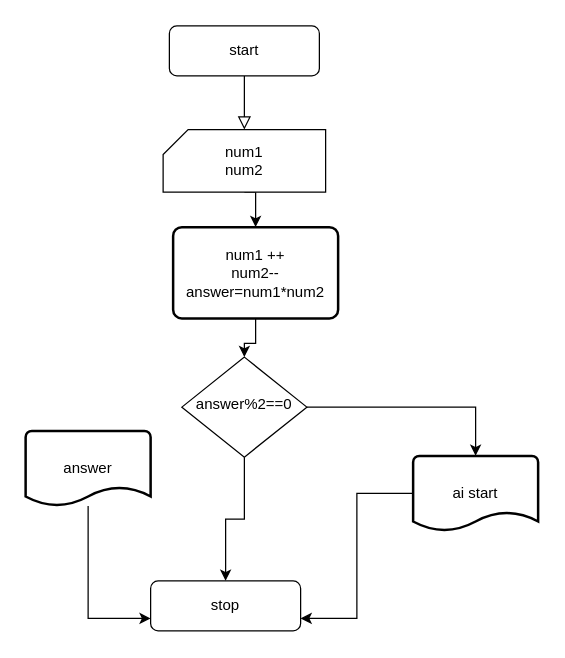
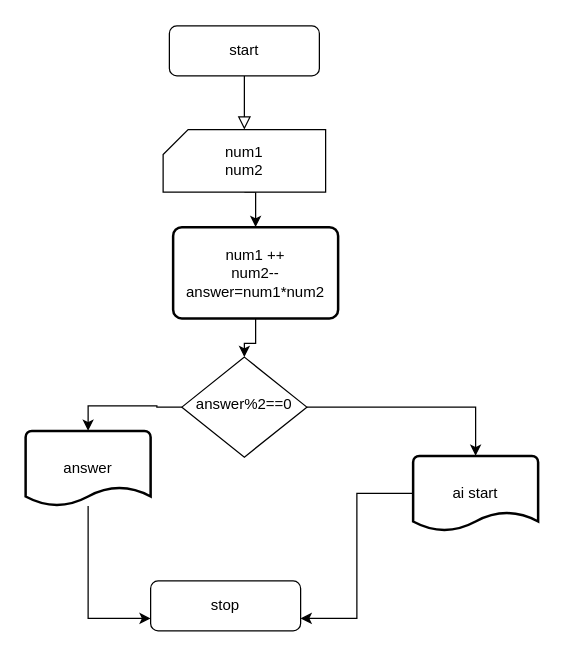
(239, 519) -> (128, 406)
